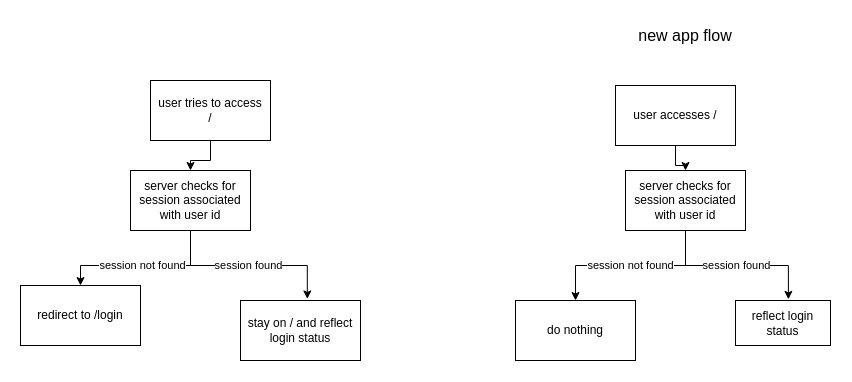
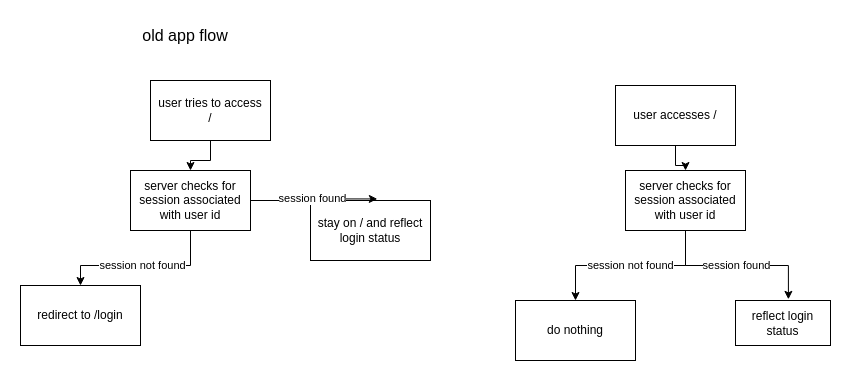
none -> (186, 36)
(686, 36) -> none
(301, 331) -> (371, 231)
